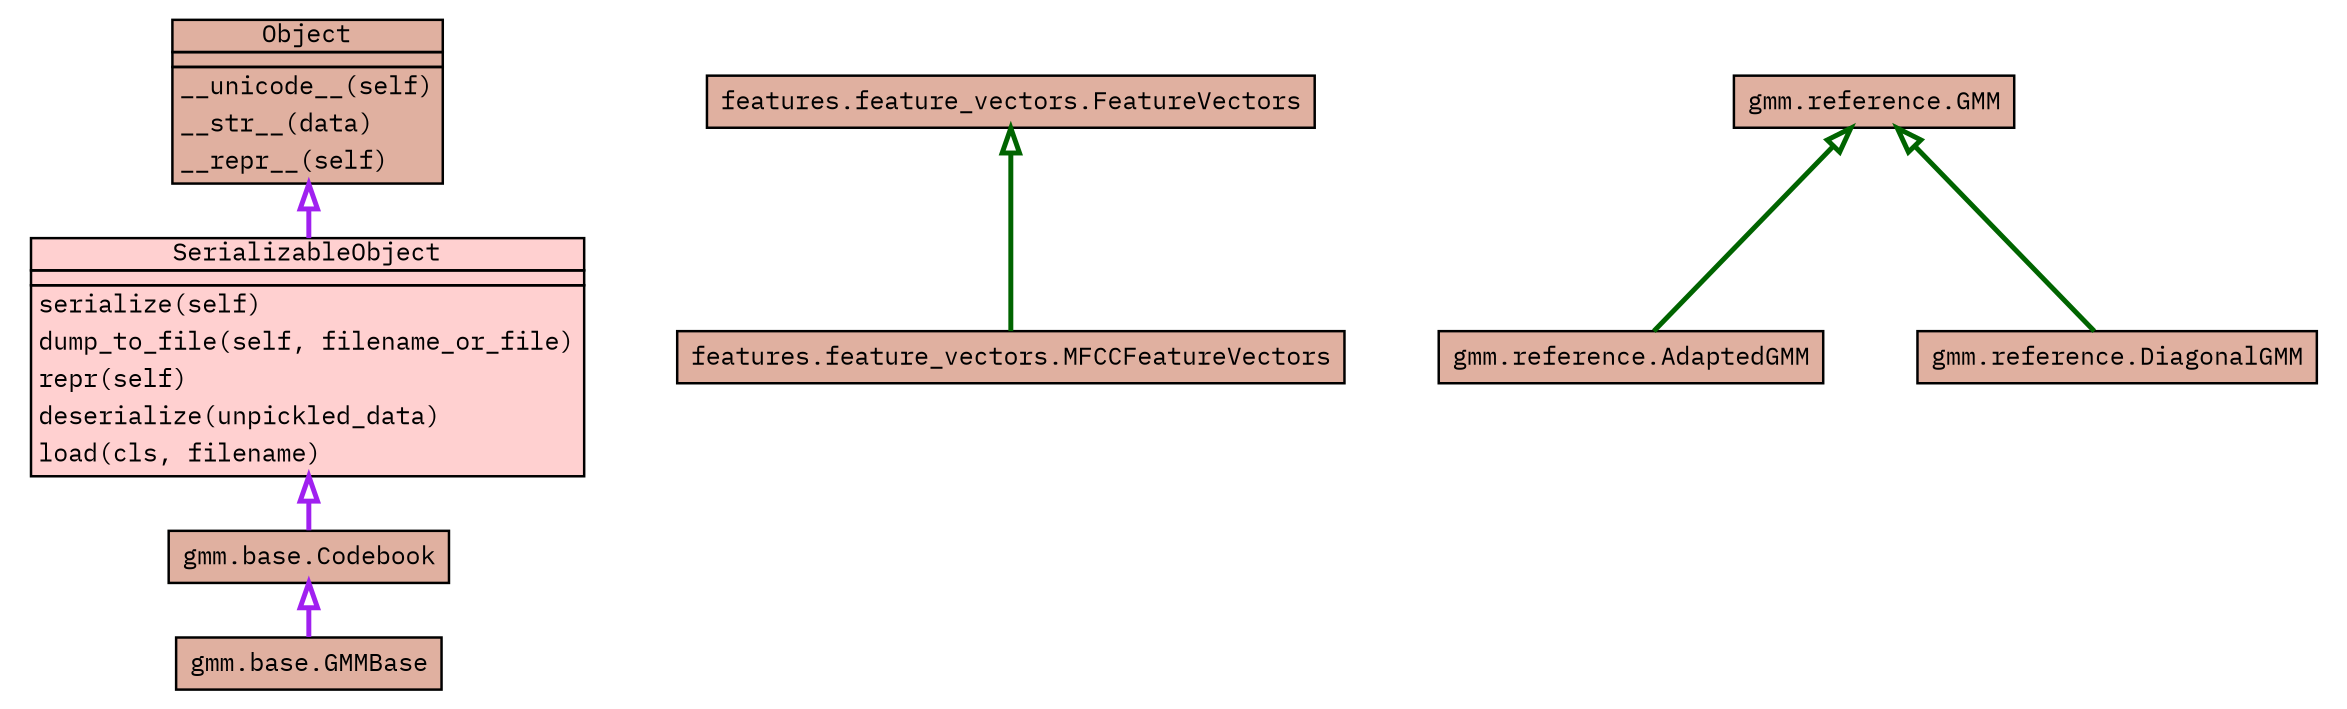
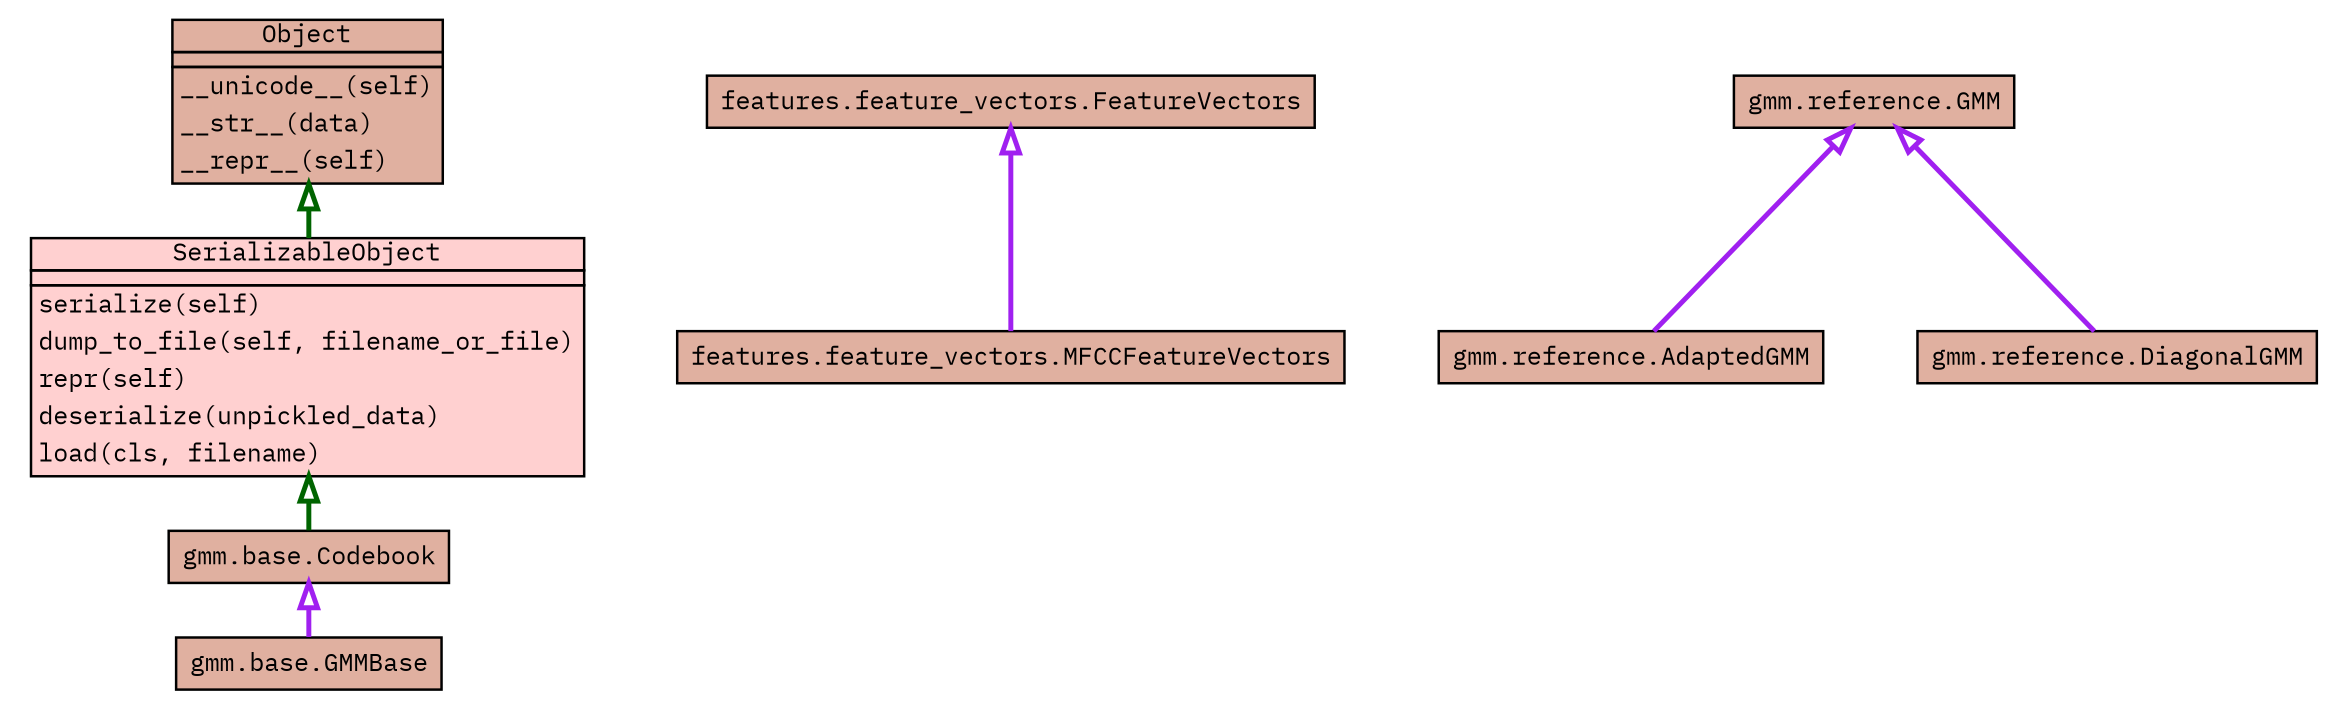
(309, 224) -> (309, 224)
(1743, 239) -> (1743, 239)
(2005, 239) -> (2005, 239)
(1011, 242) -> (1011, 242)
(309, 516) -> (309, 516)
